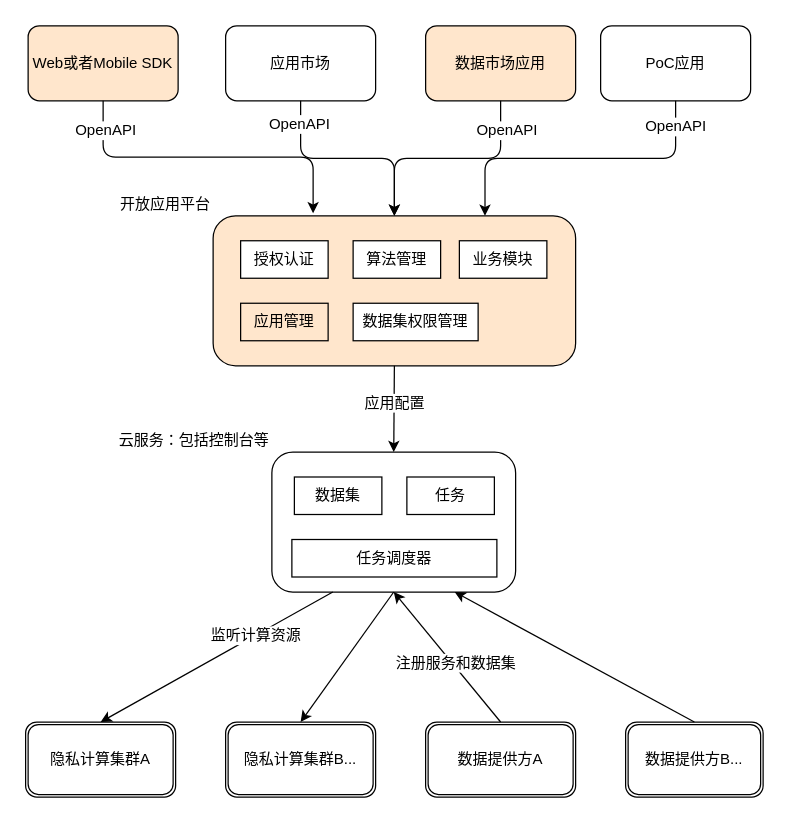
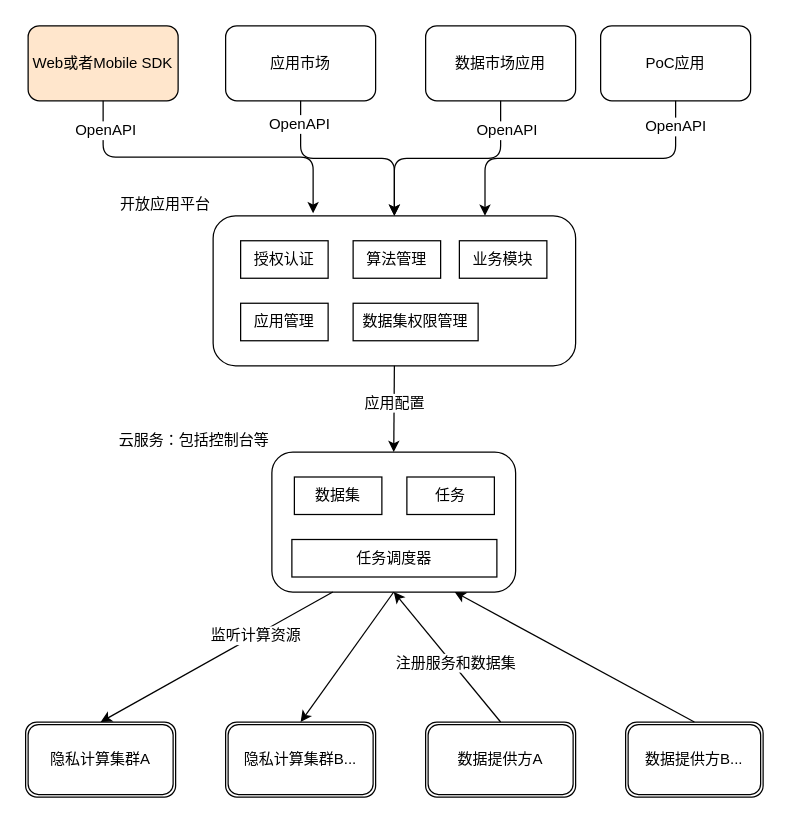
(501, 63) -> (501, 63)
(394, 291) -> (394, 291)
(284, 322) -> (284, 322)
